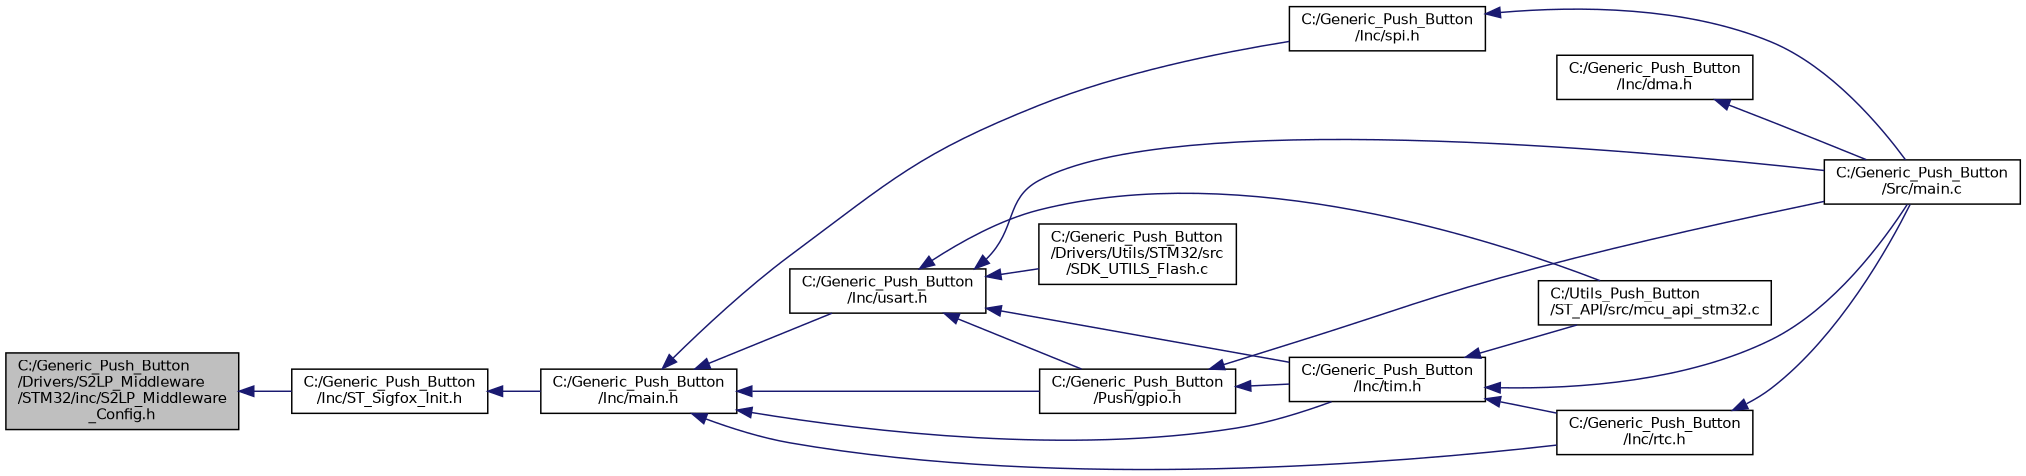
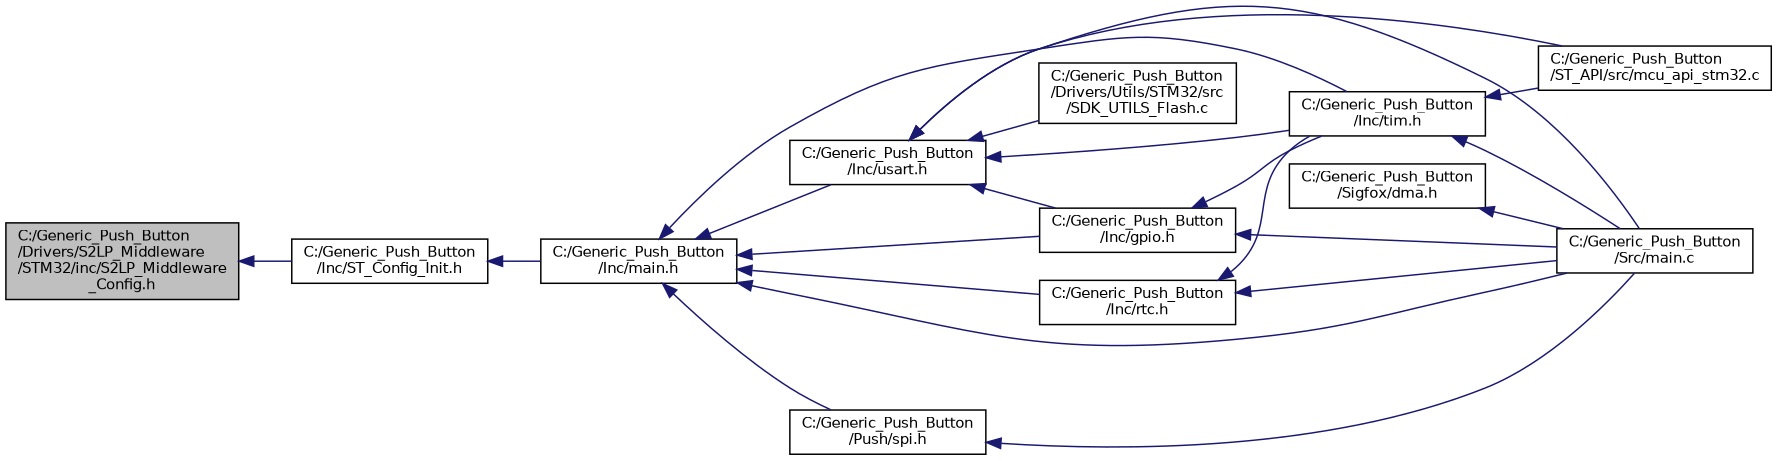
(1387, 29) -> (888, 432)
(1655, 77) -> (1387, 186)
(1655, 303) -> (1655, 68)
none -> (1160, 344)
(390, 391) -> (390, 261)
(1138, 391) -> (1138, 230)
(1528, 407) -> (1264, 200)
